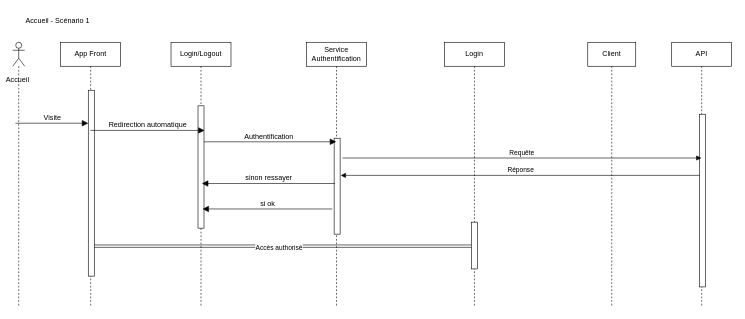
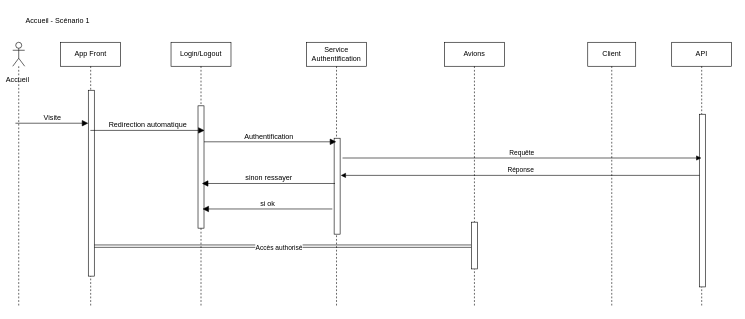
(474, 54) -> (474, 54)
